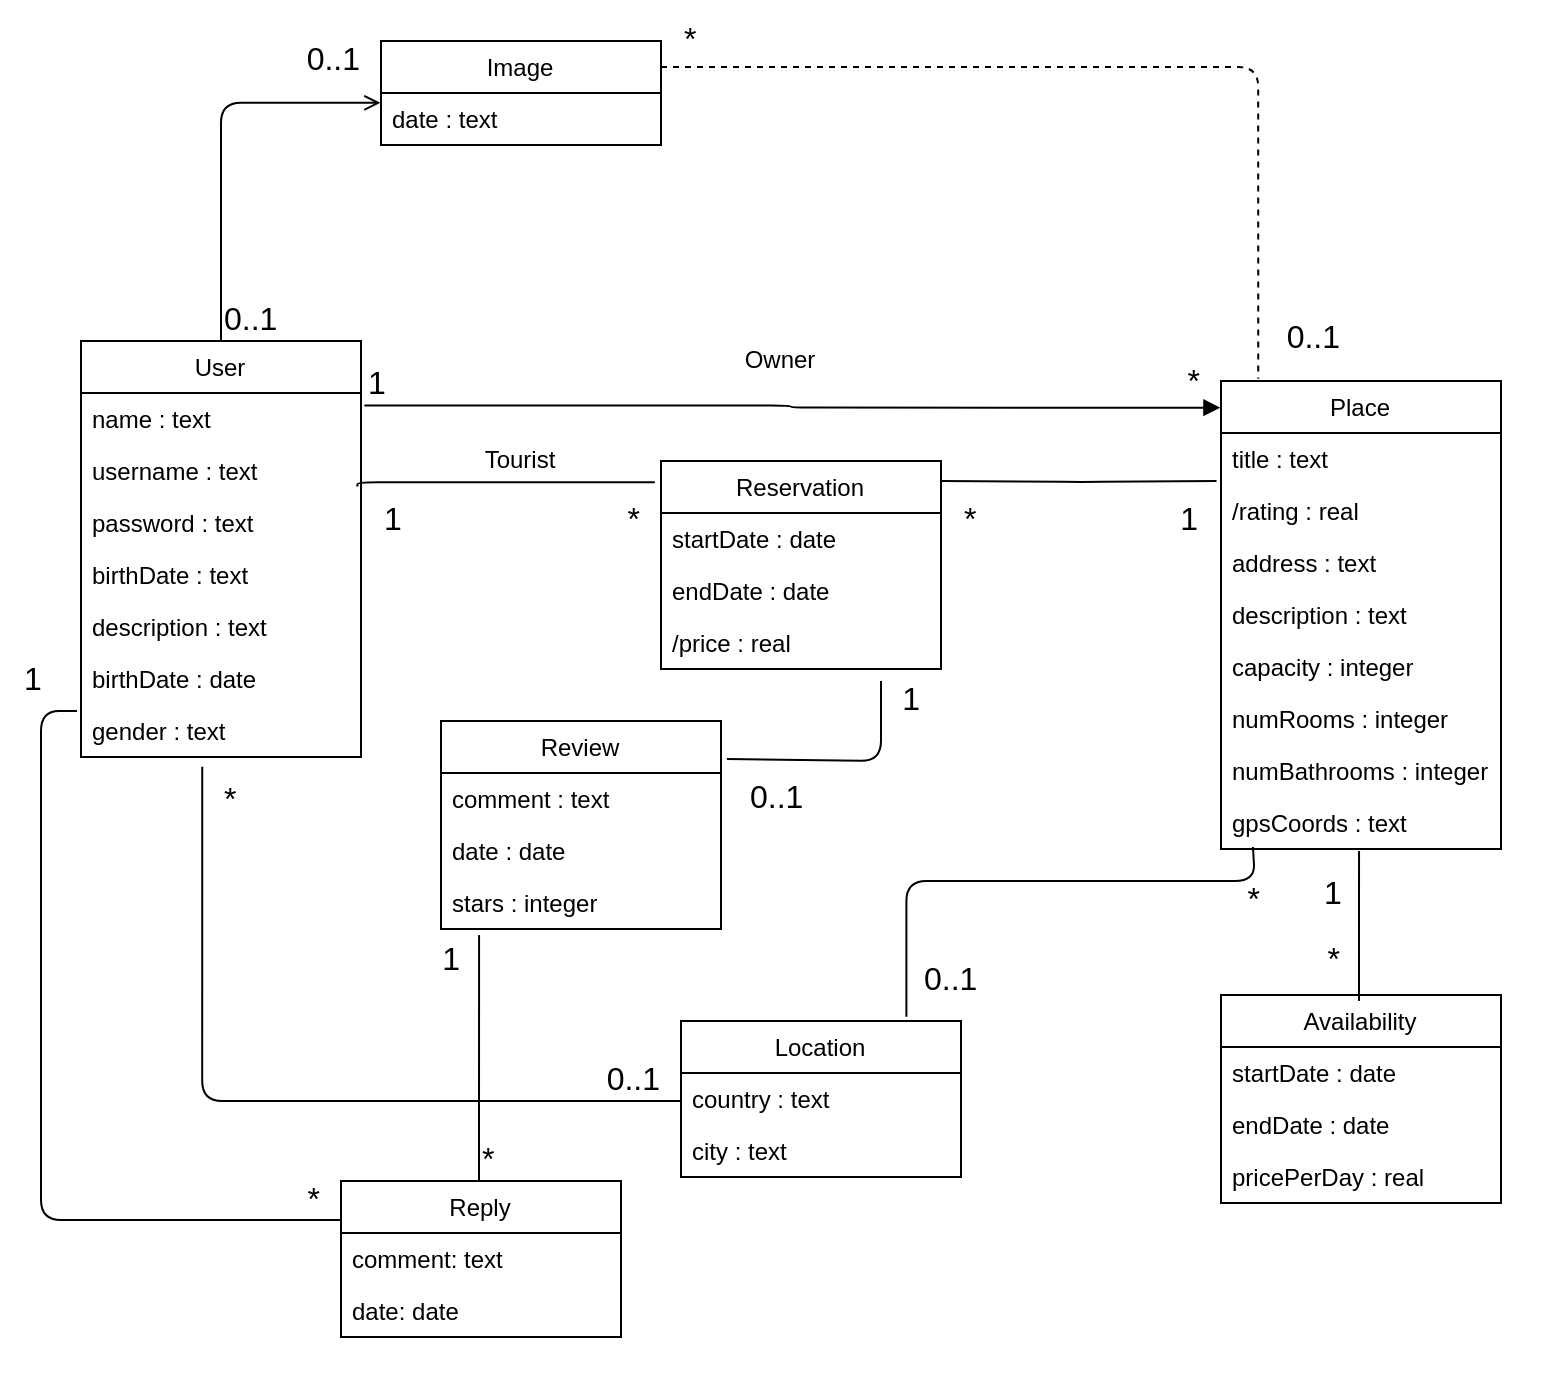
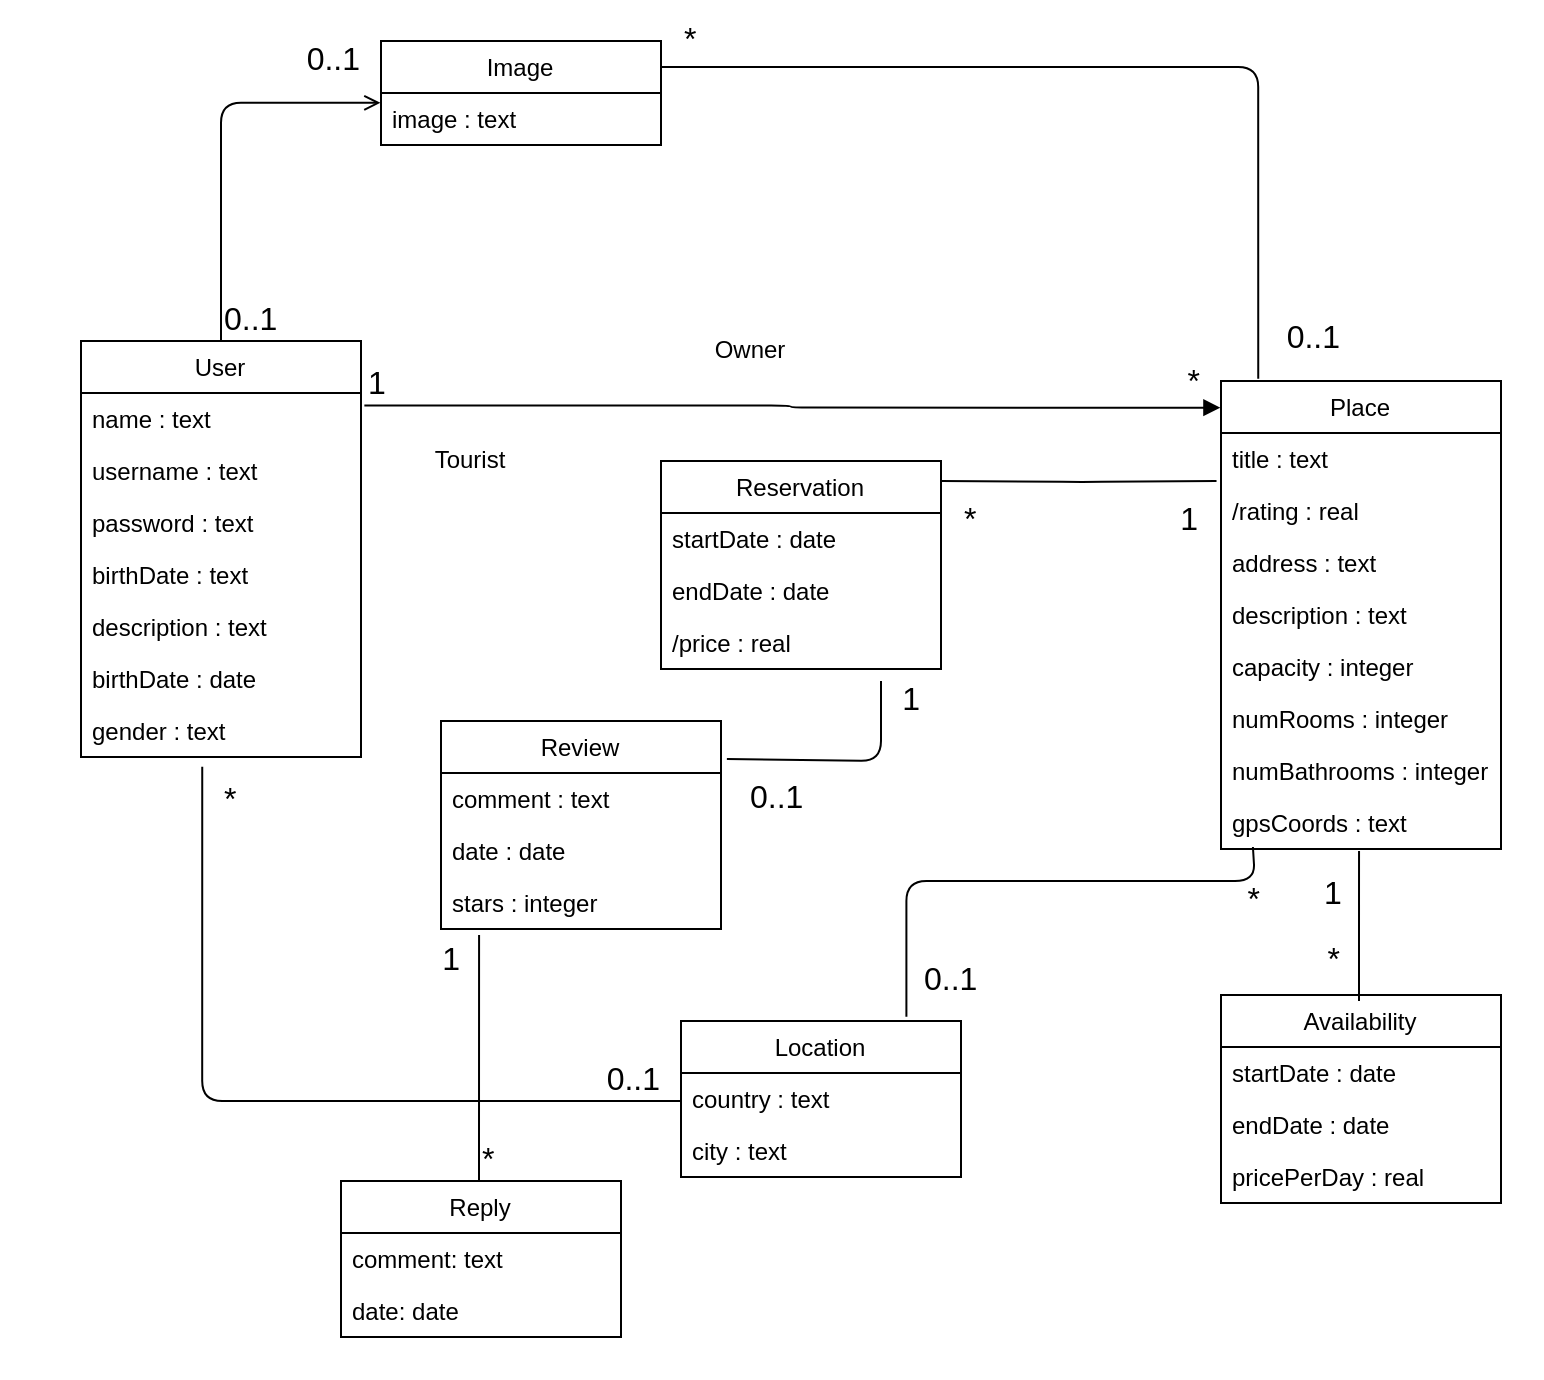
(1109, 67) -> (1109, 67)
(457, 120) -> (460, 120)
(781, 361) -> (751, 351)
(521, 461) -> (471, 461)
(506, 482) -> none
(41, 1095) -> none
